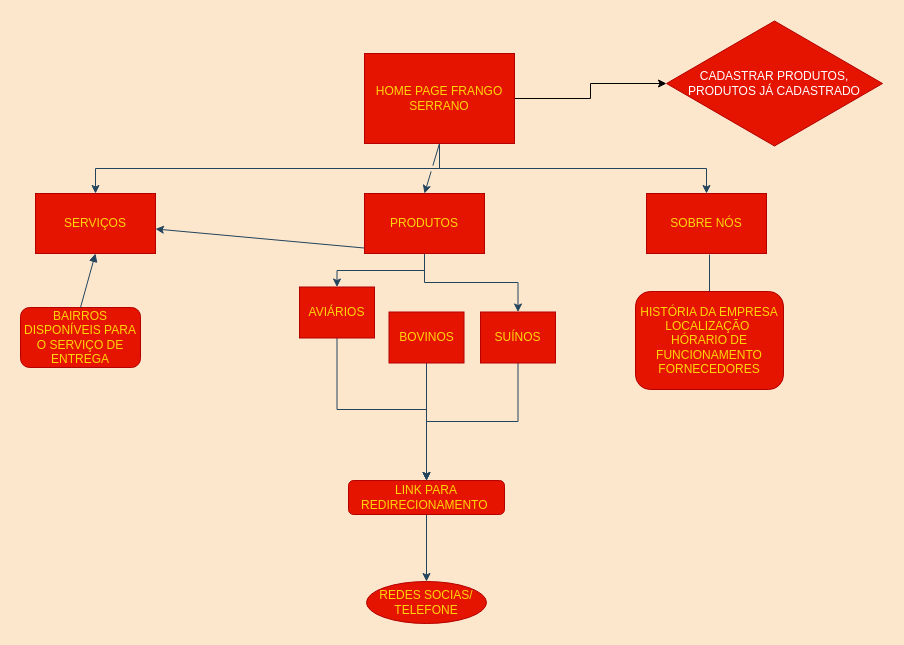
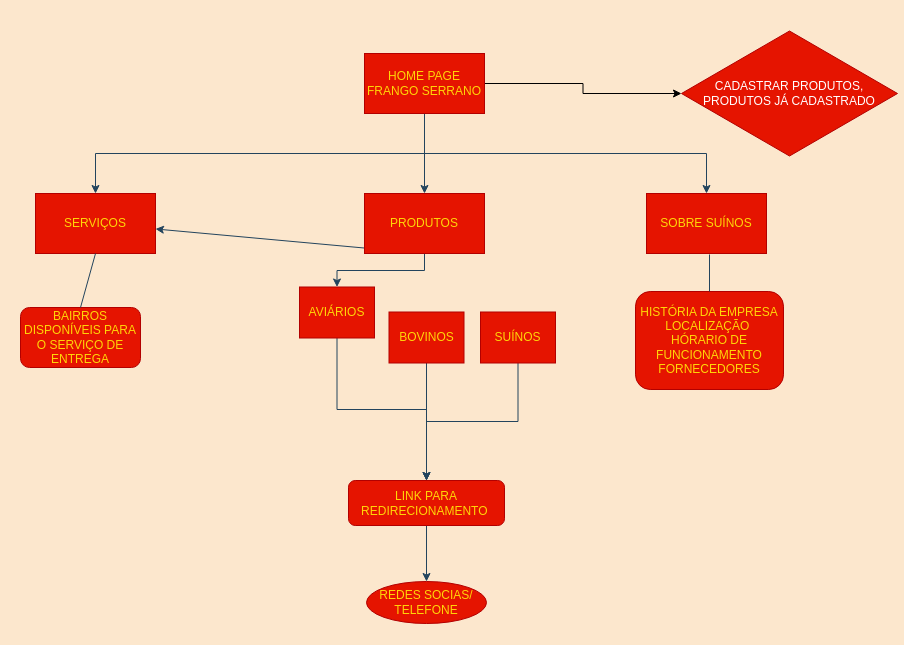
(775, 84) -> (790, 94)
(440, 99) -> (425, 84)
(707, 224) -> (707, 224)
(93, 262) -> (94, 258)
(466, 283) -> none
(427, 498) -> (427, 503)
